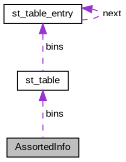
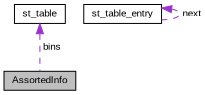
(43, 53) -> none
